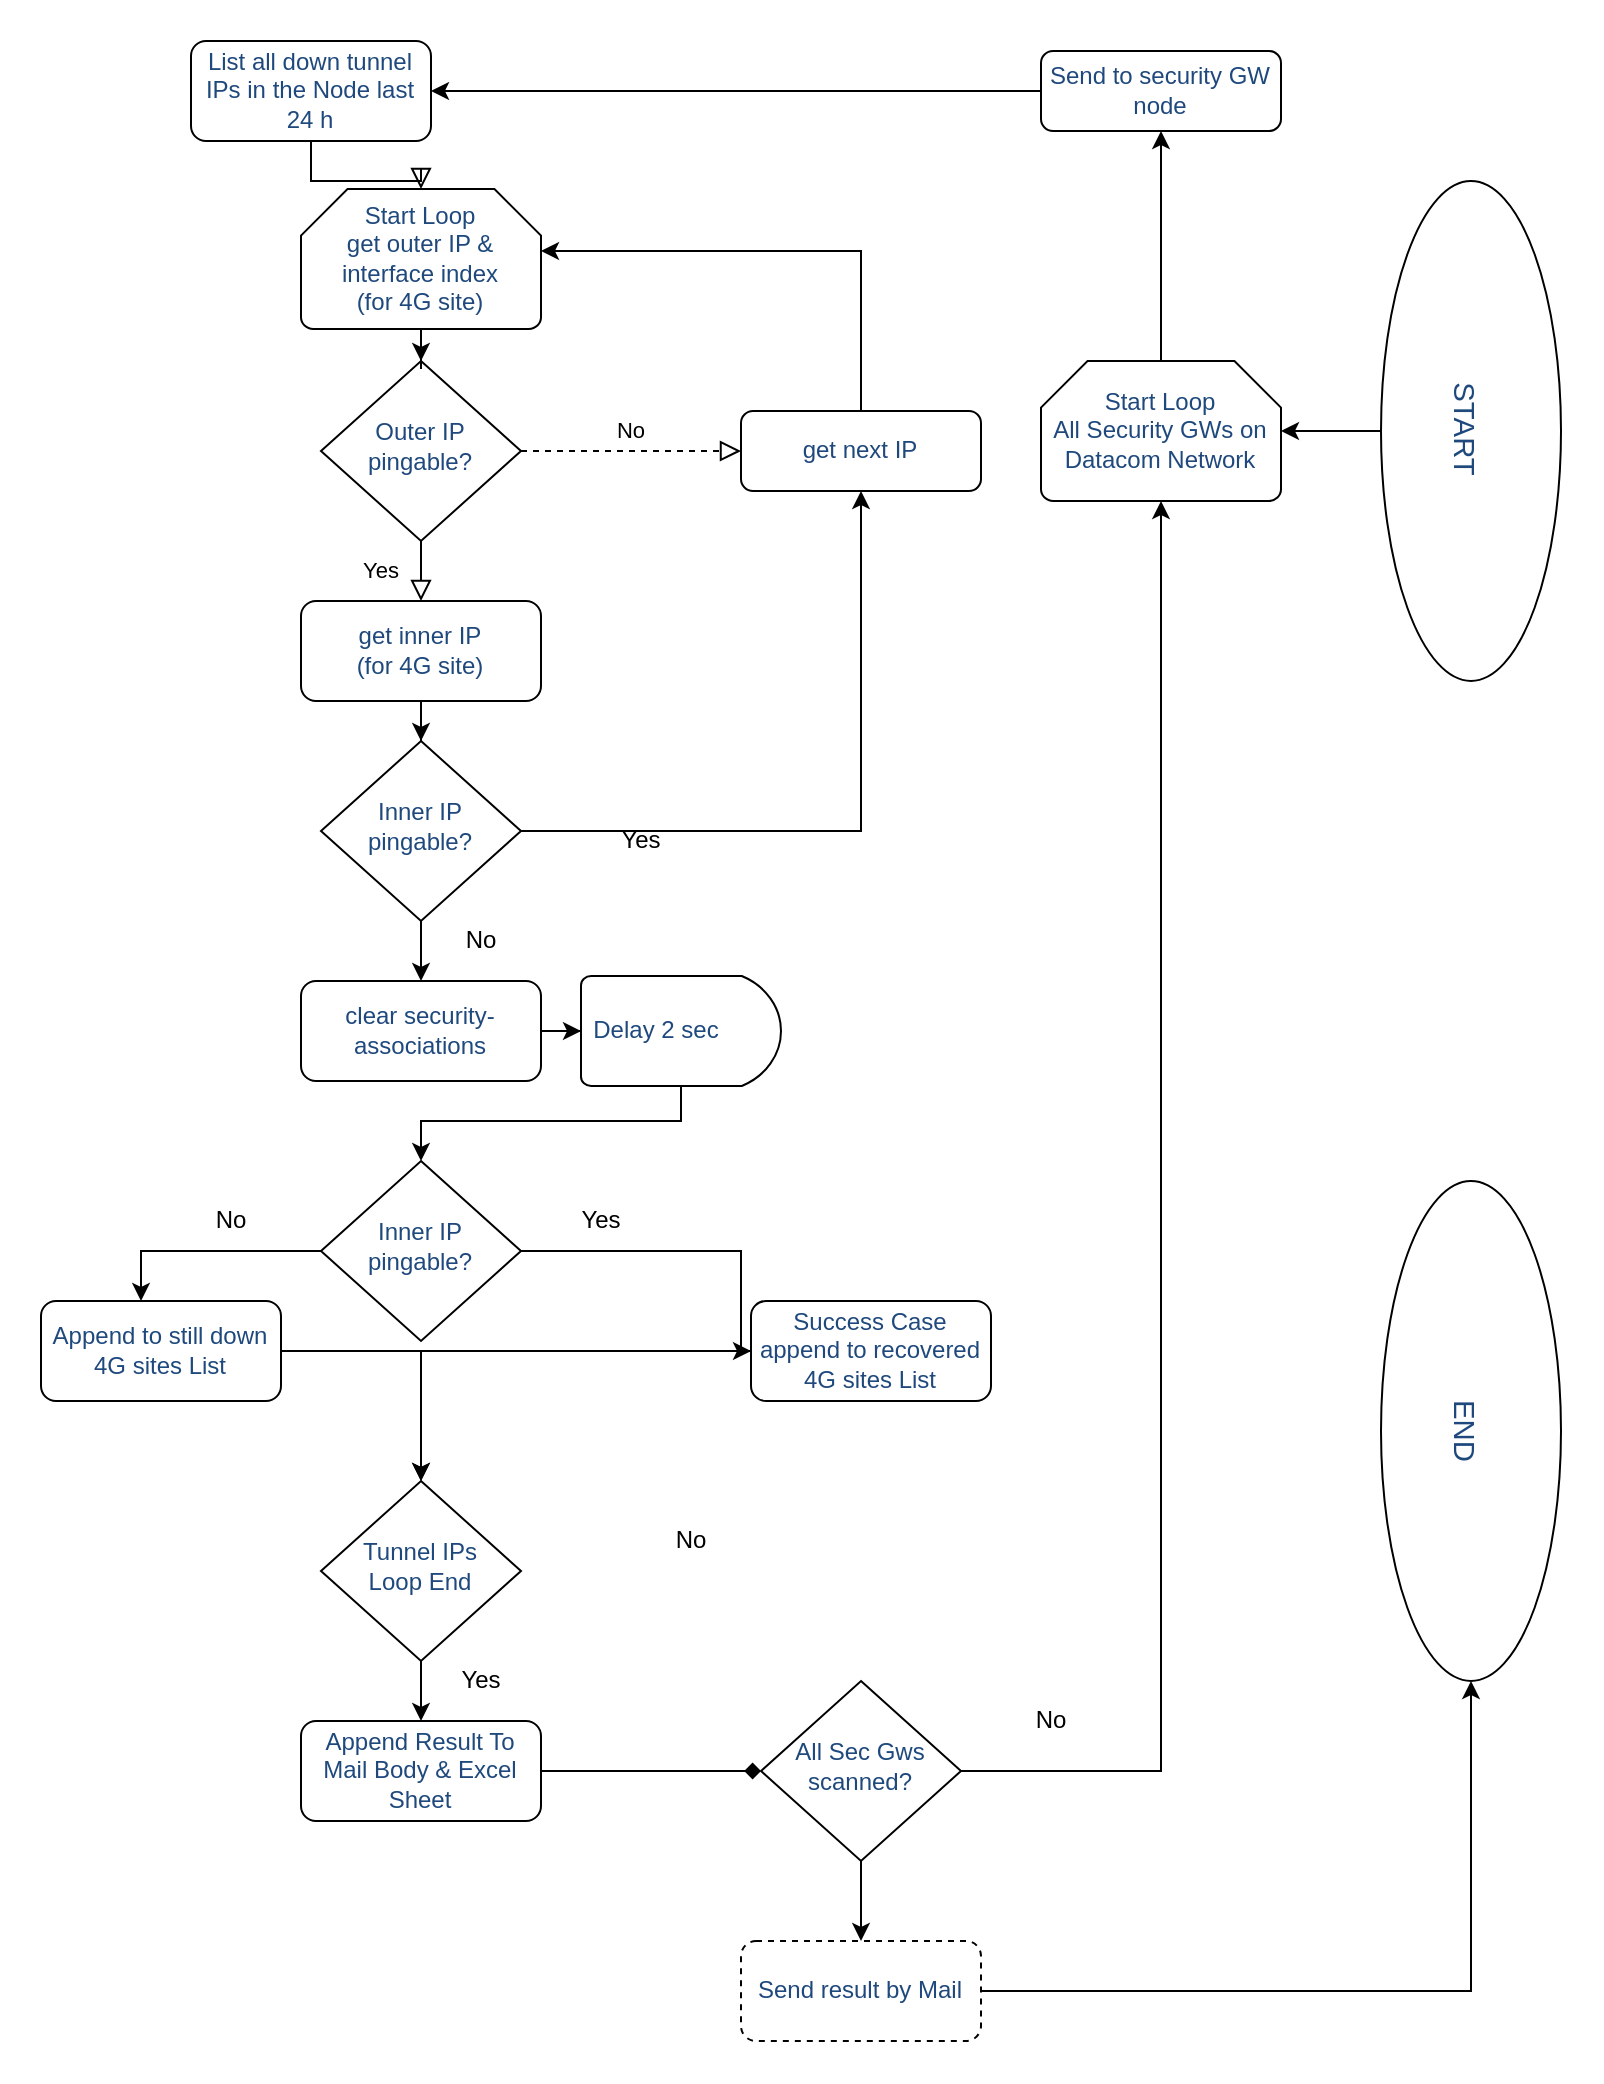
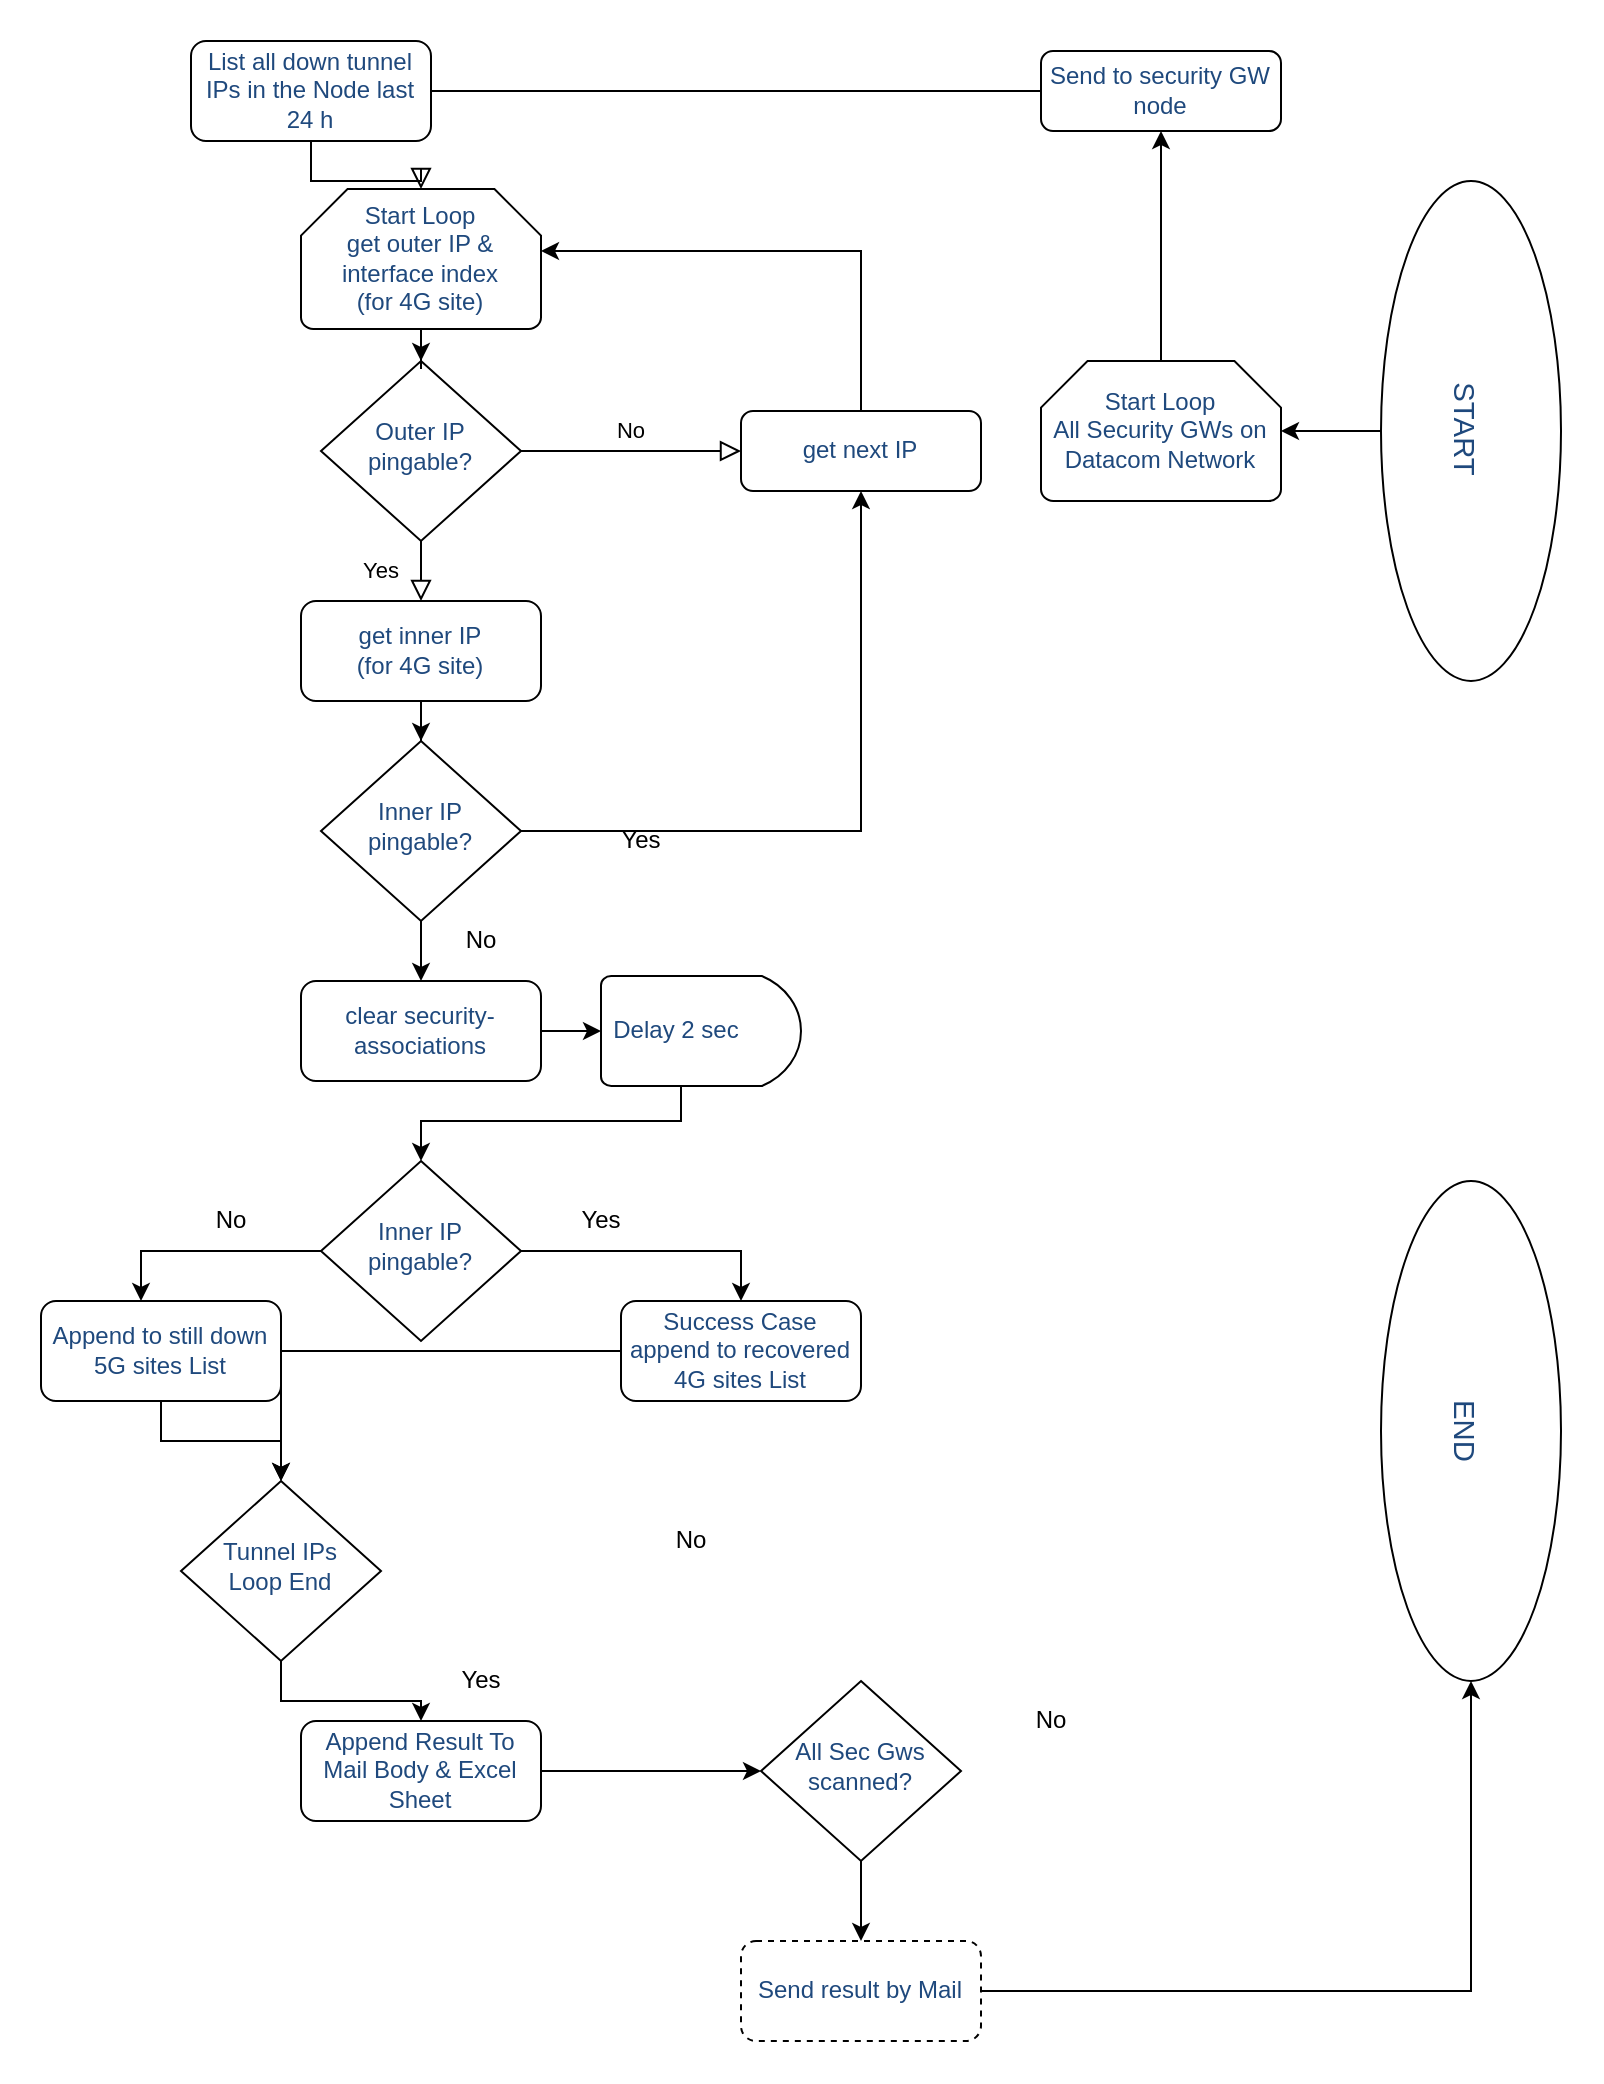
(446, 91) -> (440, 91)
(622, 451) -> (622, 451)
(681, 1031) -> (701, 1031)
(1161, 1243) -> none
(161, 1351) -> (161, 1351)
(871, 1351) -> (741, 1351)
(421, 1571) -> (281, 1571)
(744, 1771) -> (745, 1771)
